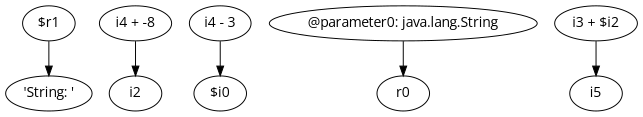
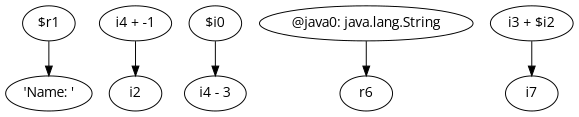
(136, 23) -> (136, 23)
(403, 23) -> (366, 23)
(220, 54) -> (215, 54)
(49, 93) -> (49, 93)
(403, 93) -> (366, 93)
(596, 93) -> (532, 93)
